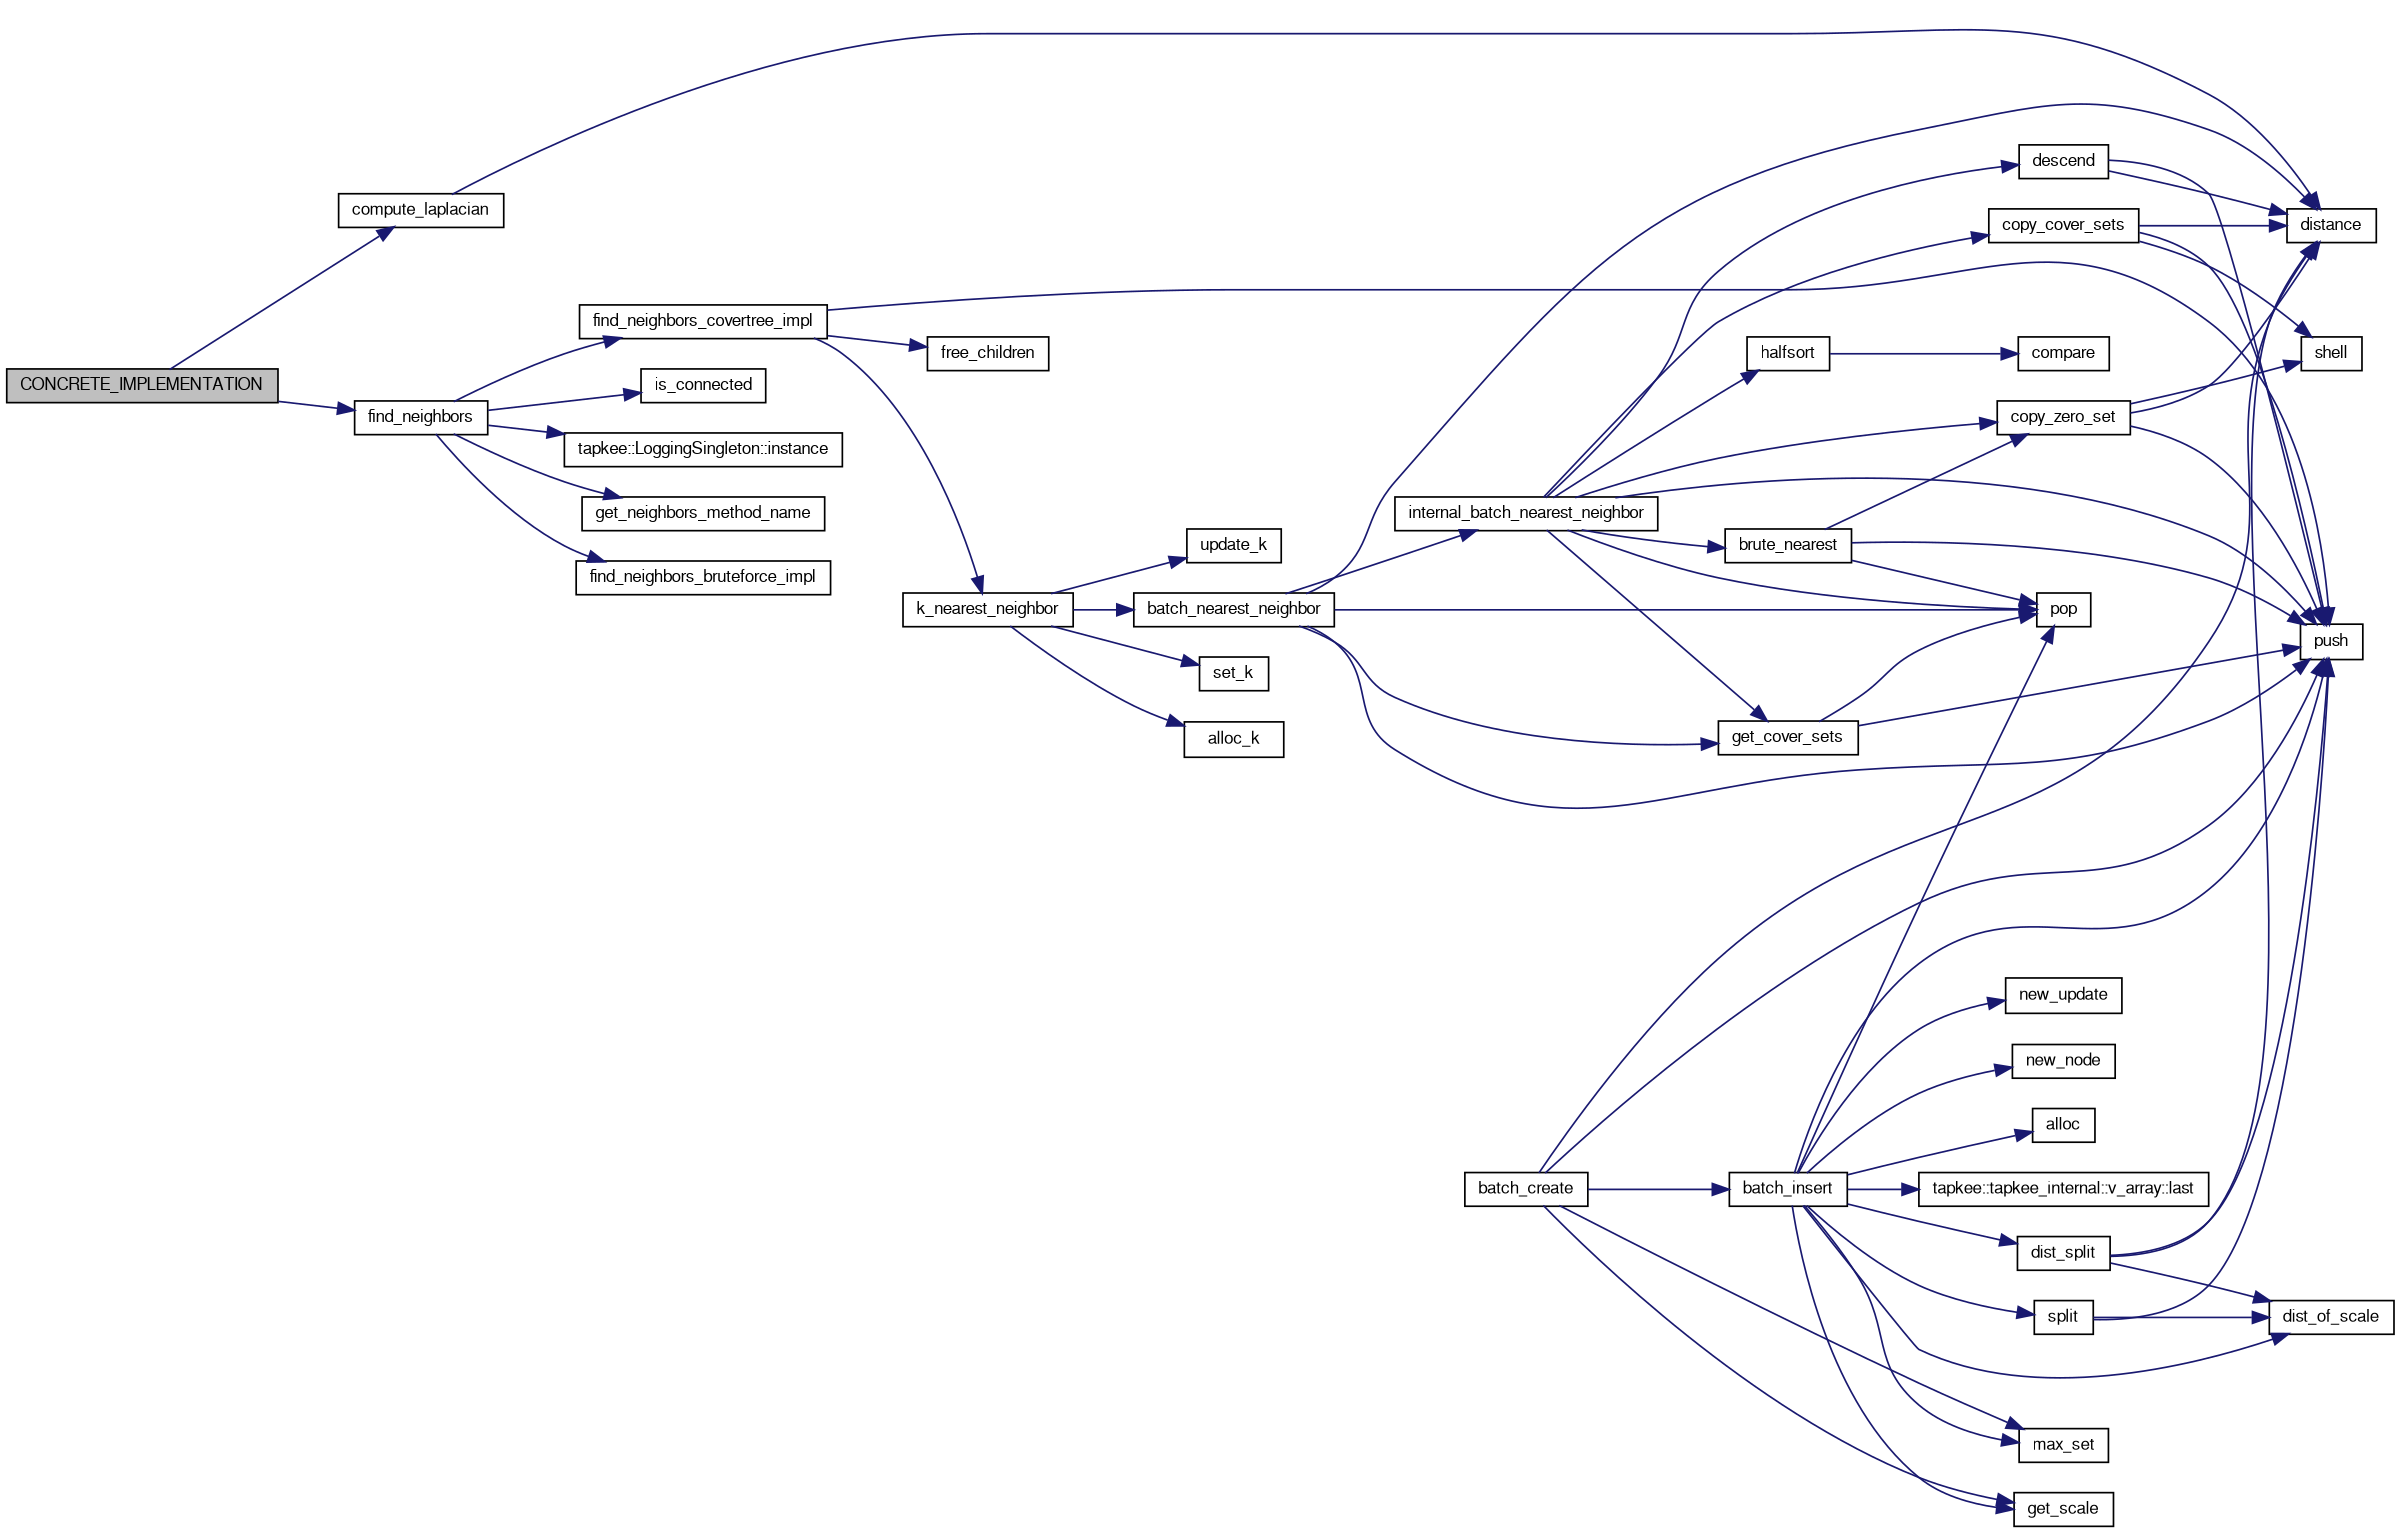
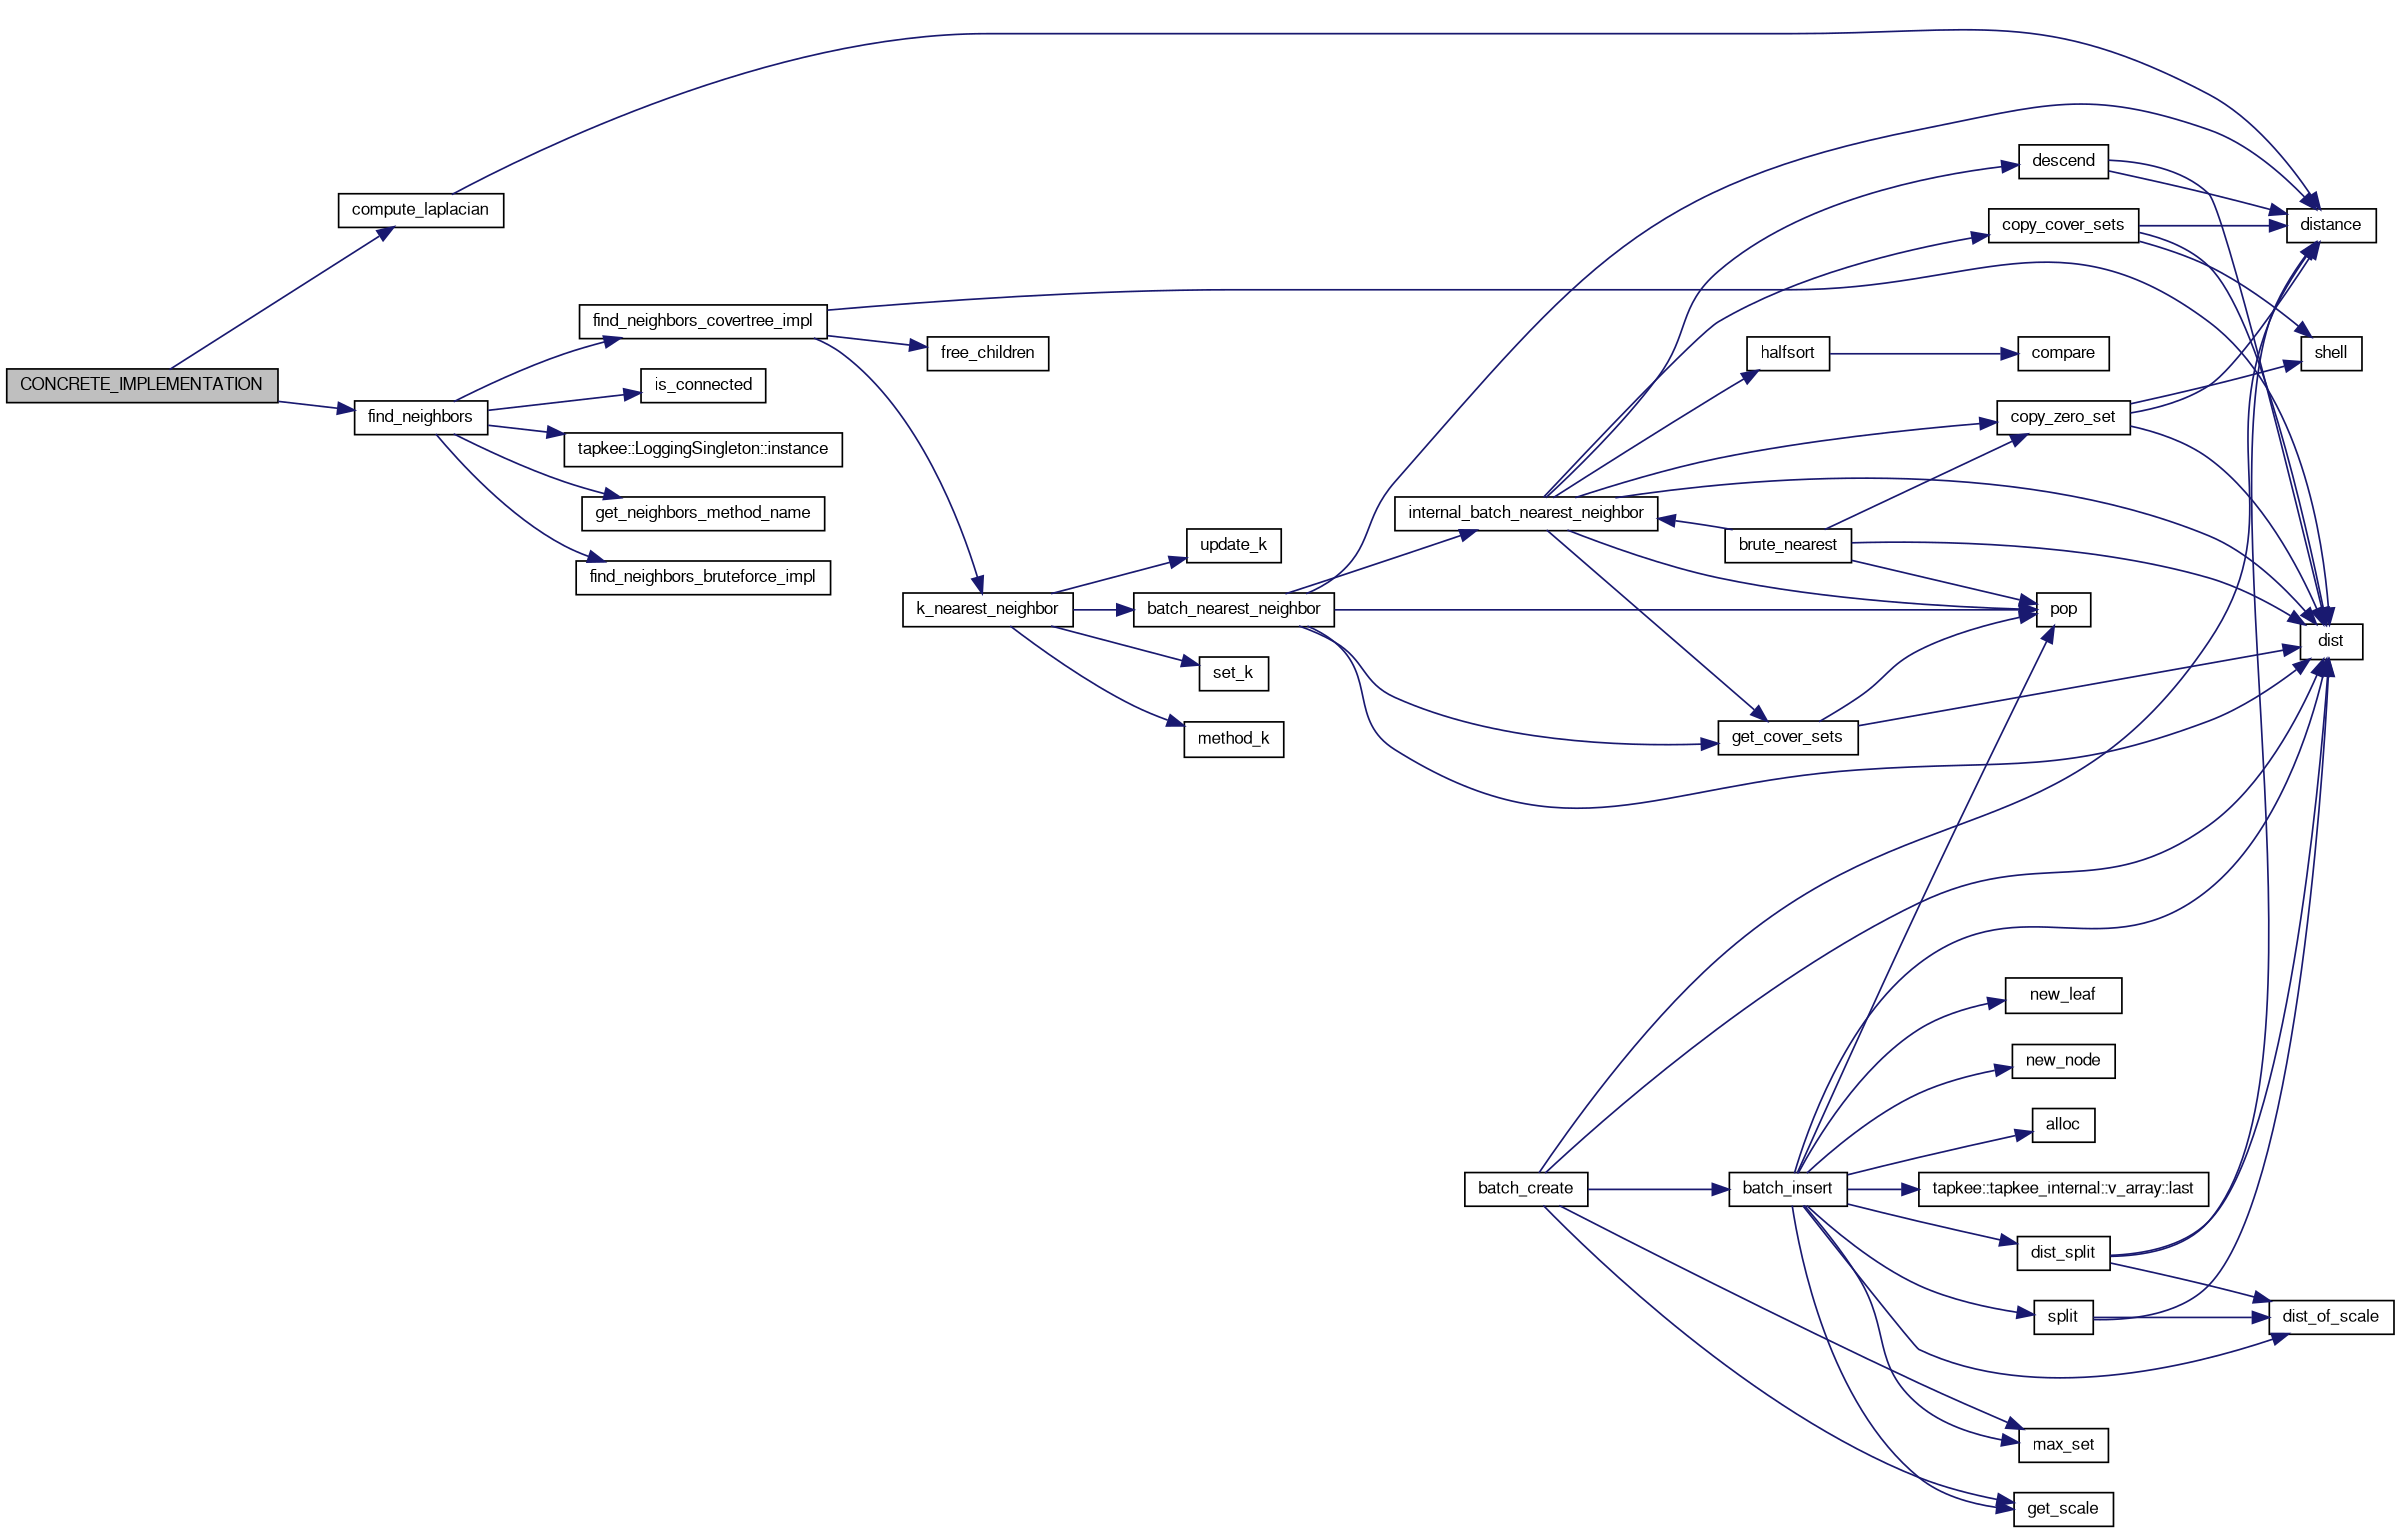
(1645, 540) -> (1704, 525)
(2332, 642) -> (2332, 642)
(1234, 740) -> (1234, 740)
(2064, 996) -> (2064, 996)
